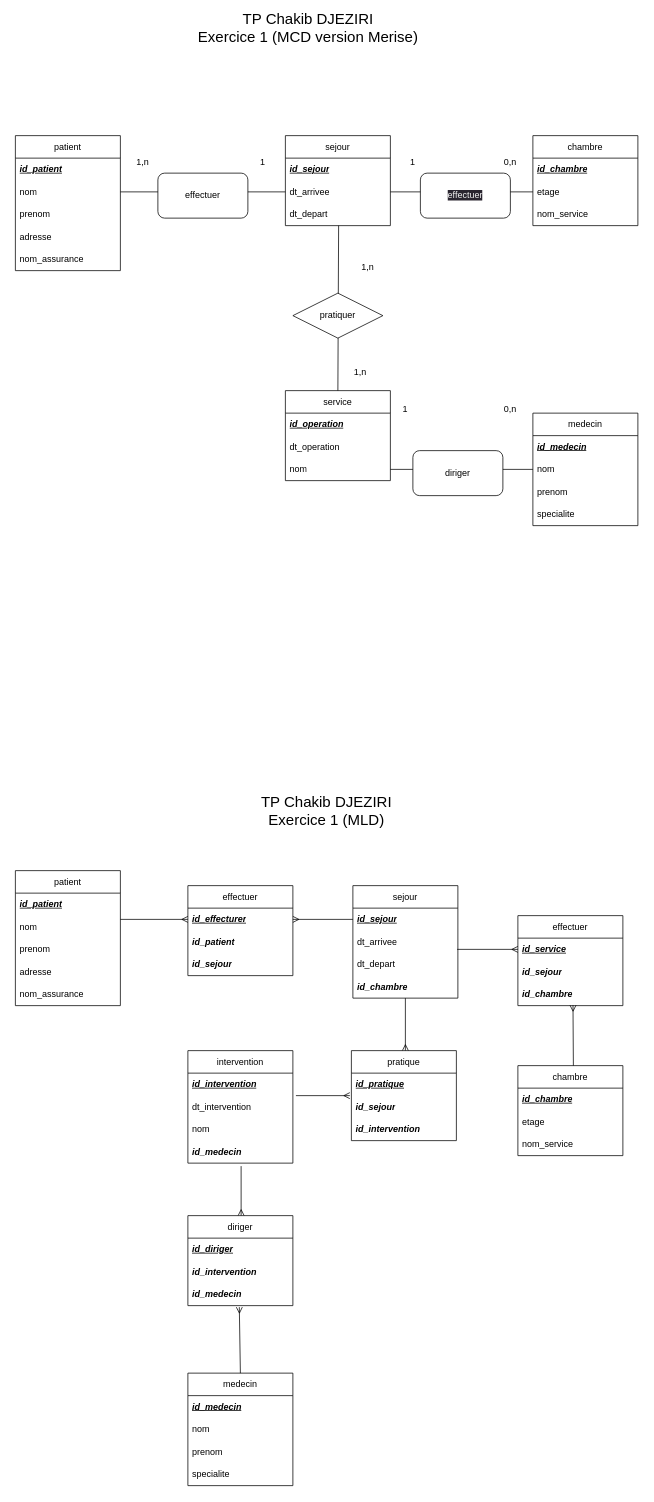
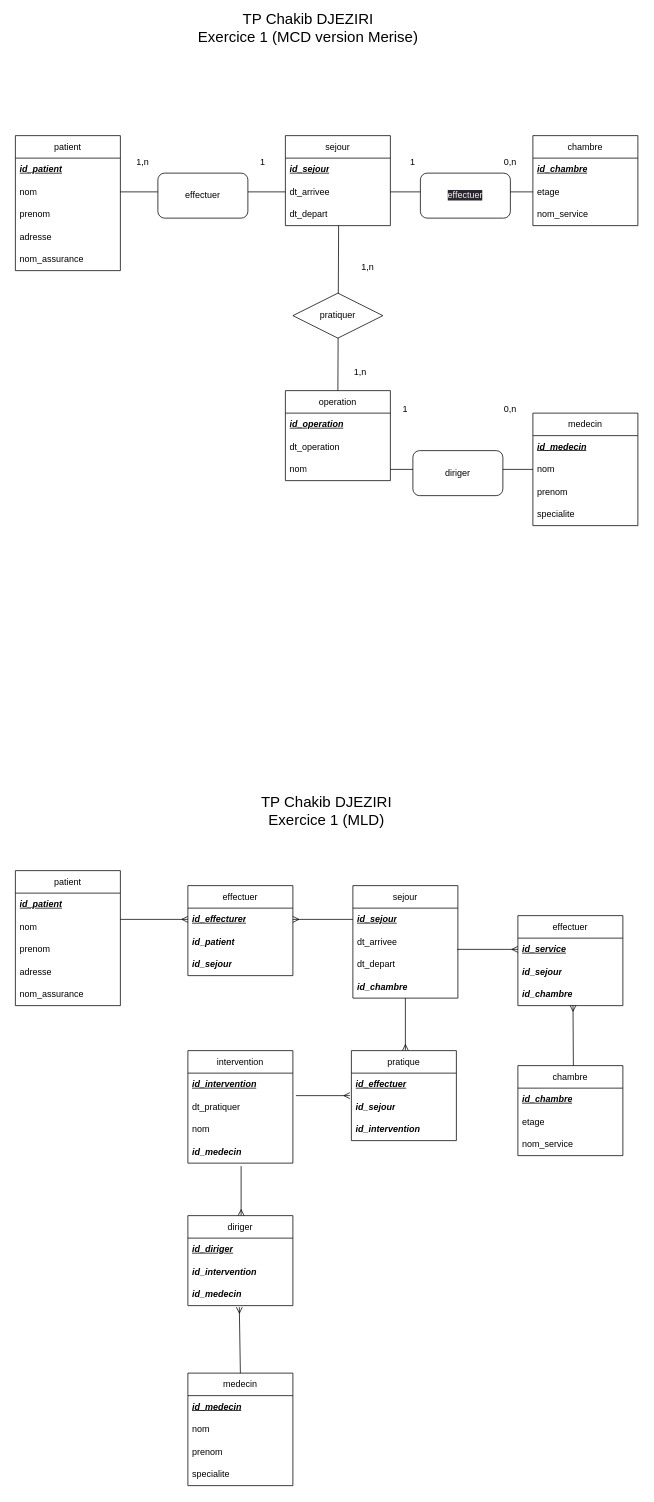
(338, 402) -> (338, 402)
(381, 1084) -> (385, 1084)
(228, 1107) -> (221, 1107)
